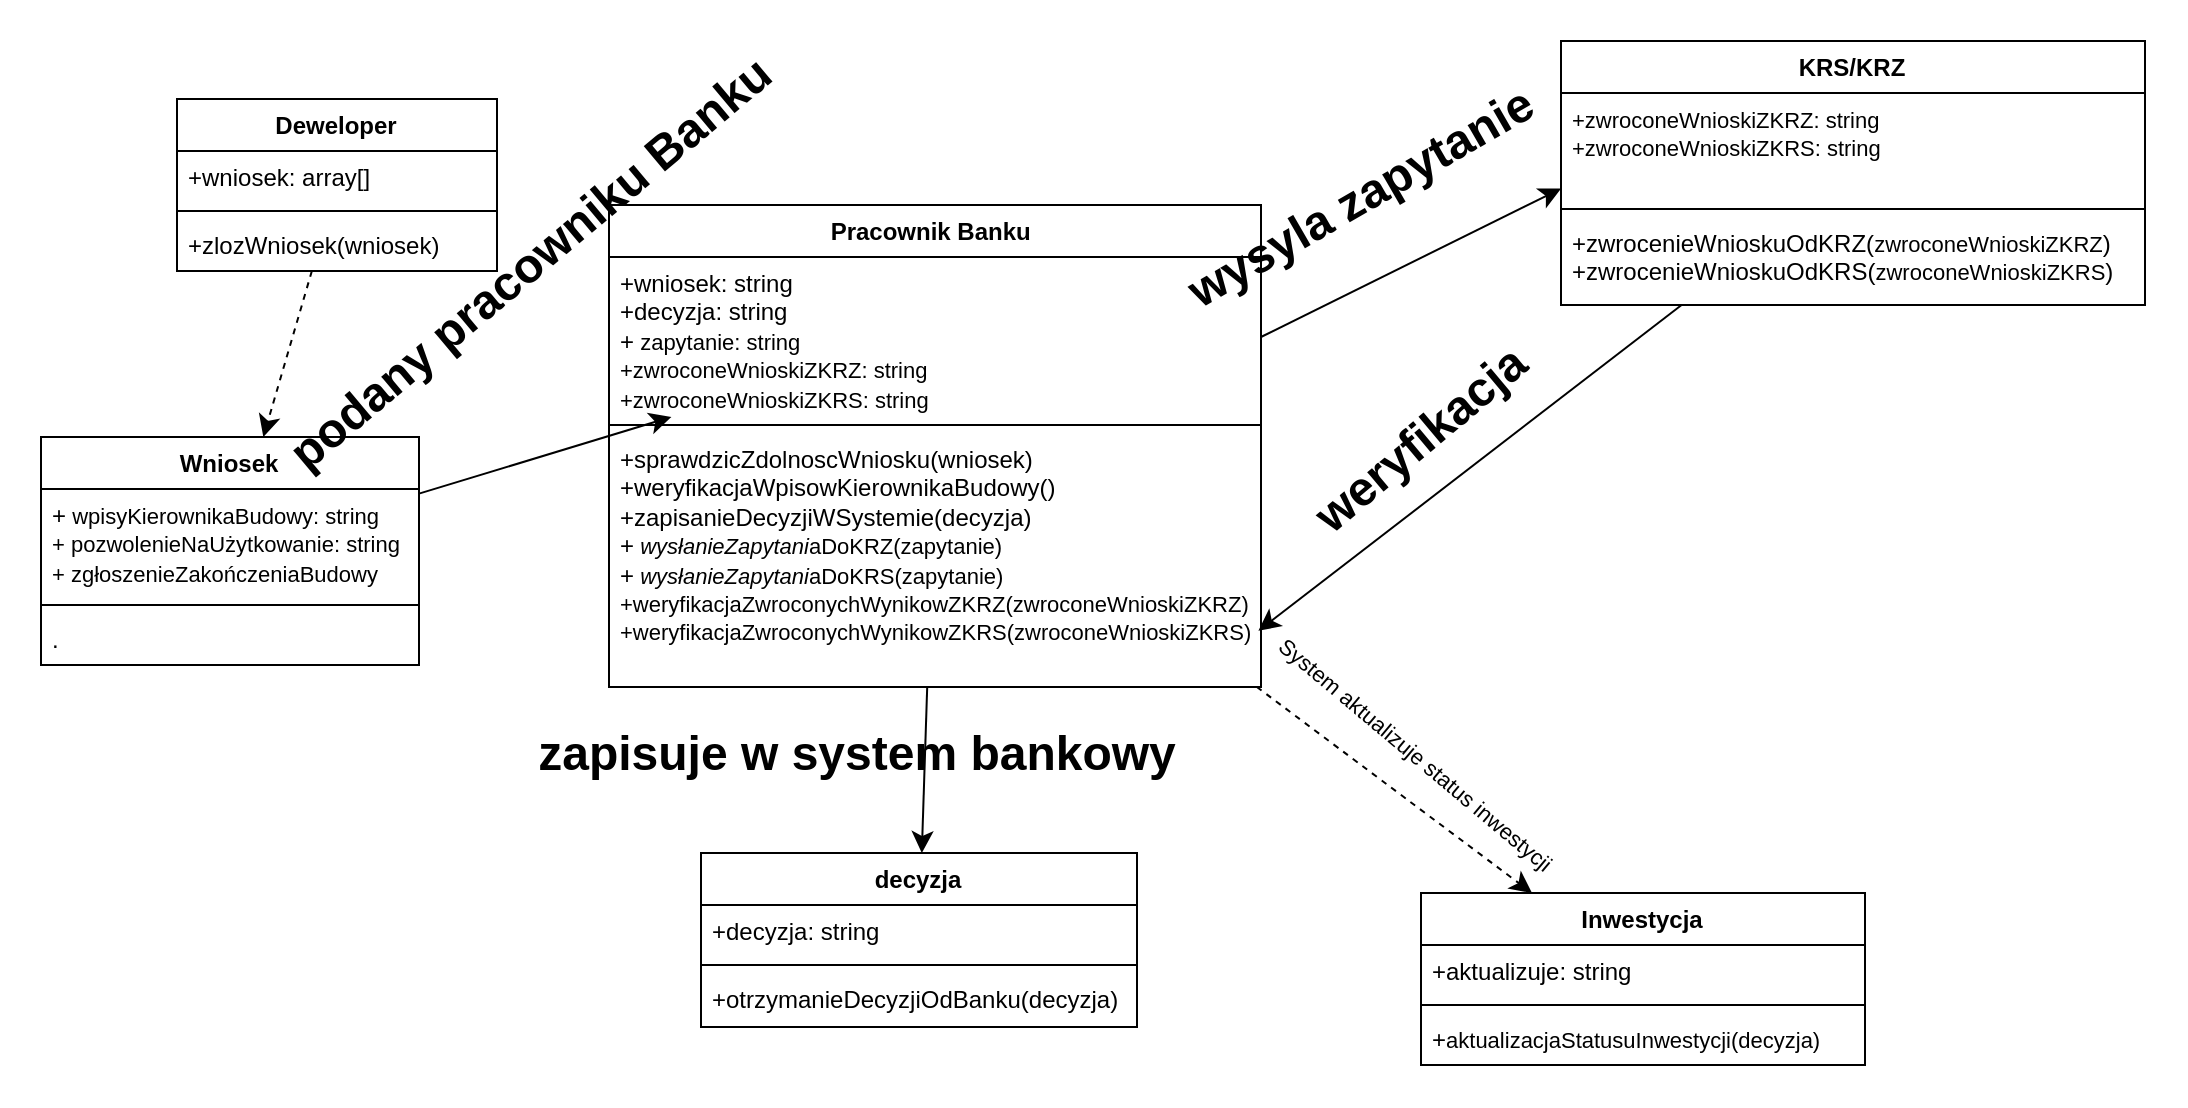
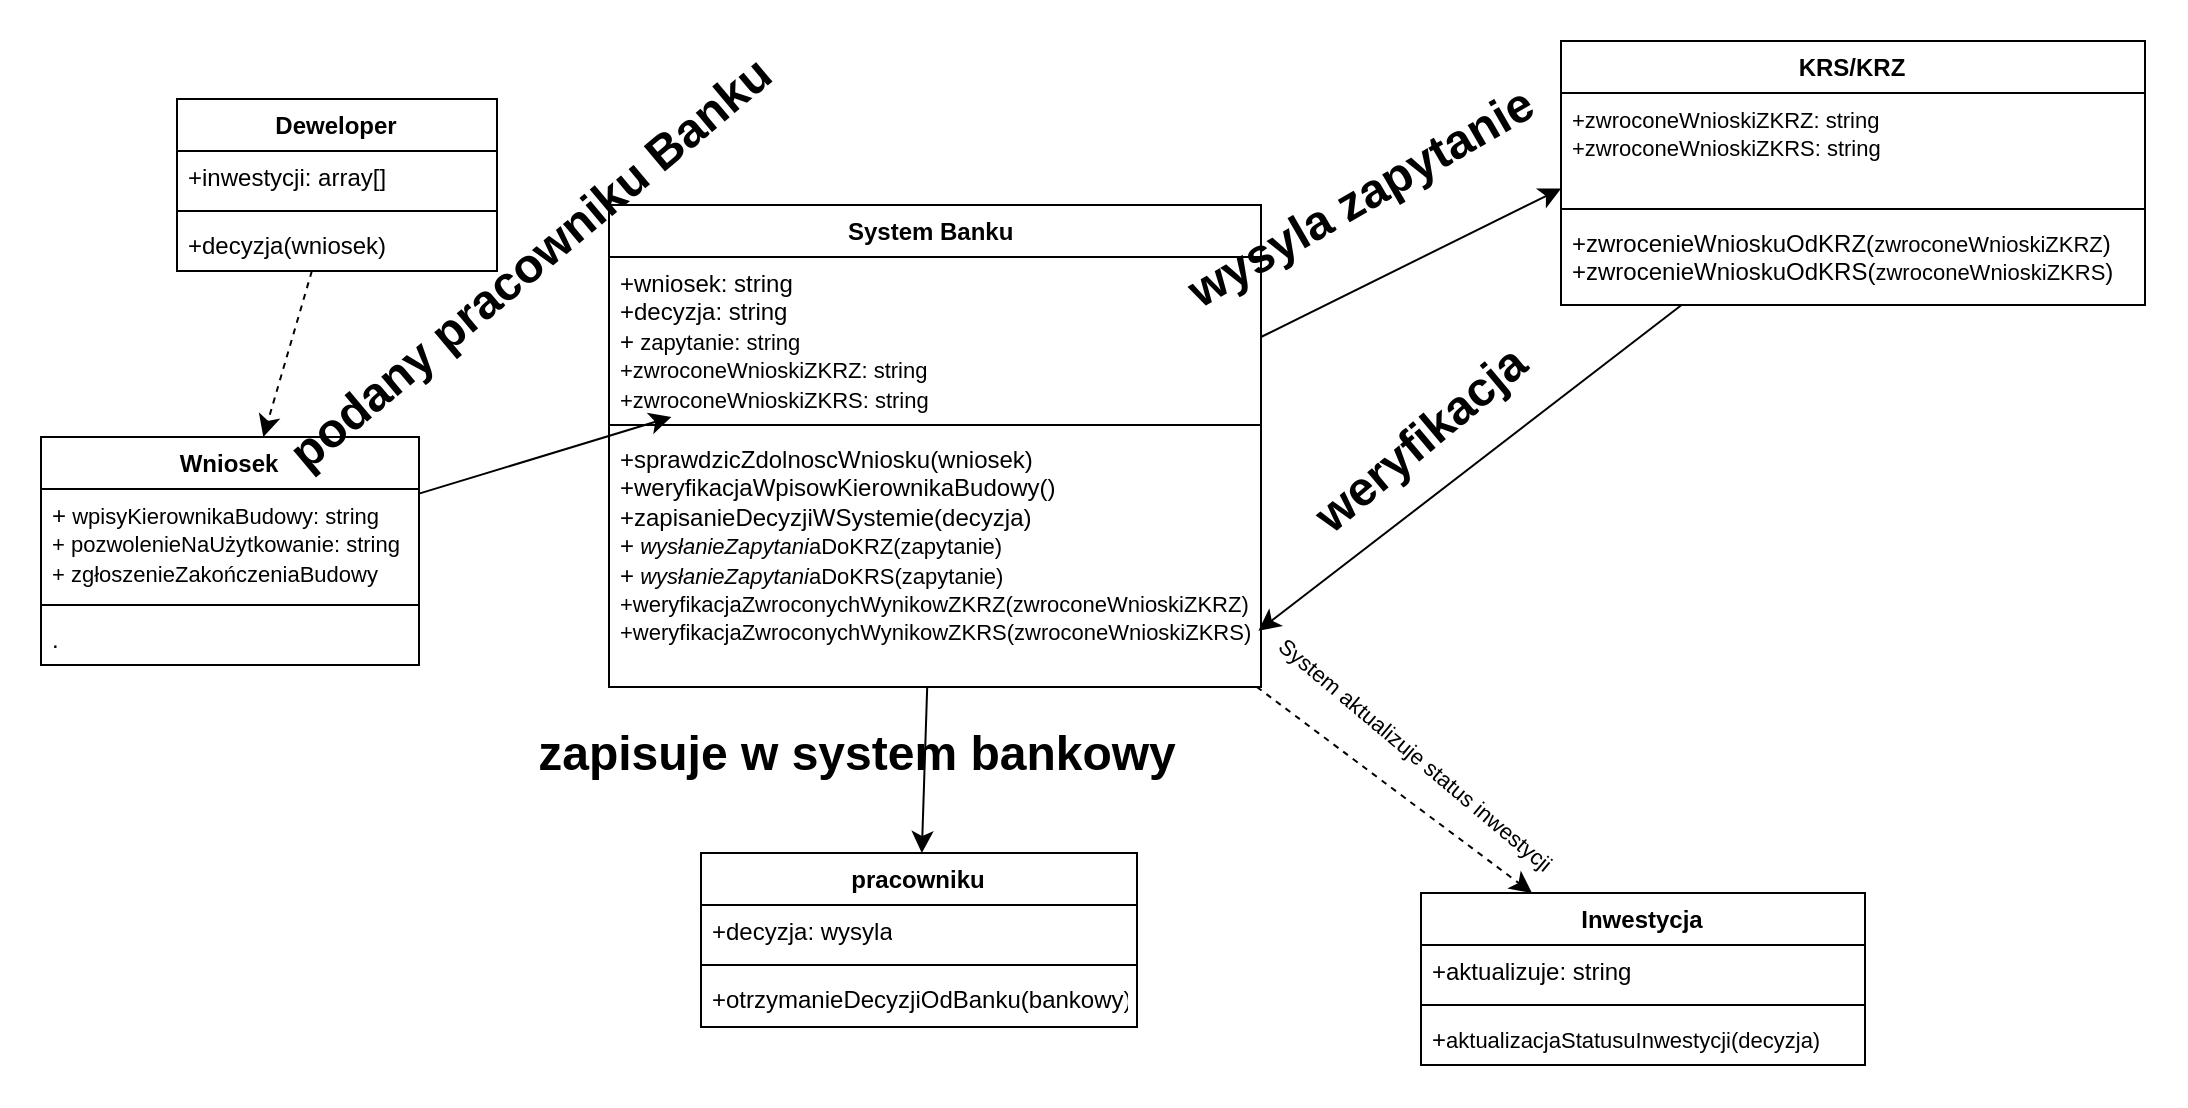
(294, 179) -> (311, 179)
(935, 233) -> (935, 233)
(321, 247) -> (300, 247)
(919, 881) -> (919, 881)
(811, 933) -> (811, 933)
(921, 1016) -> (921, 1016)
